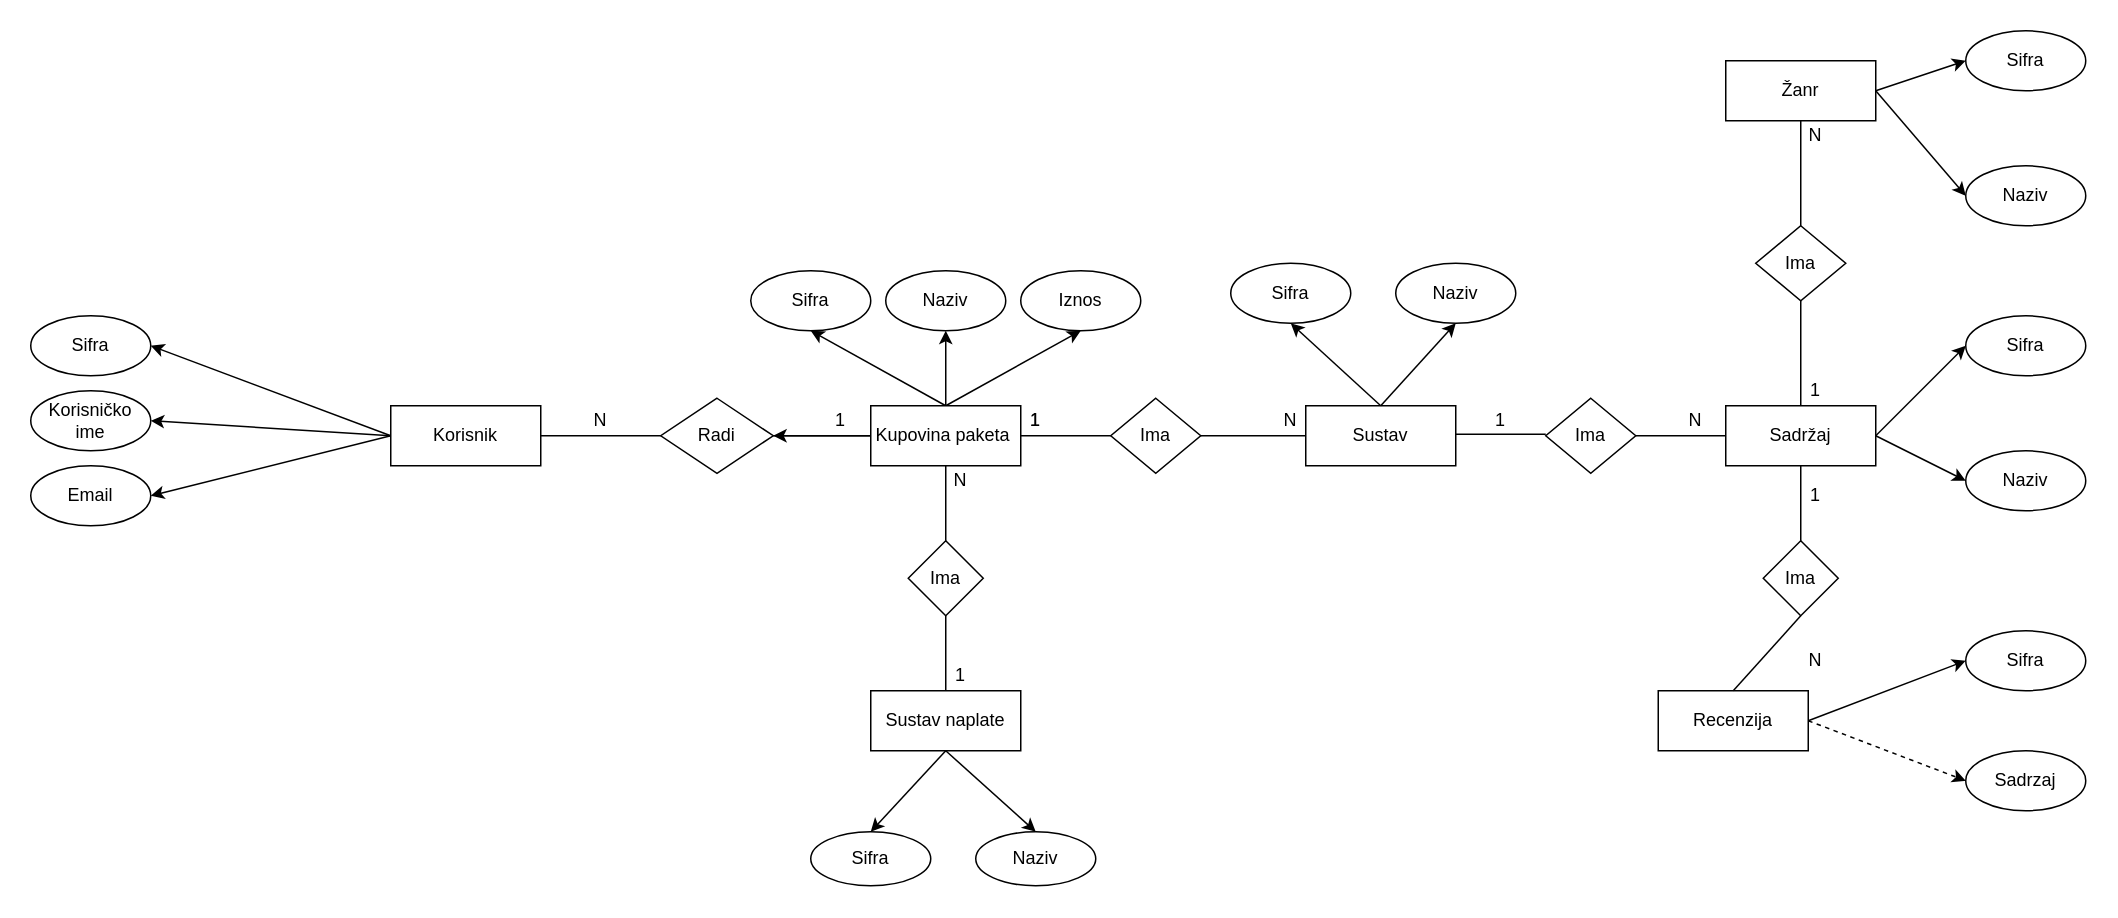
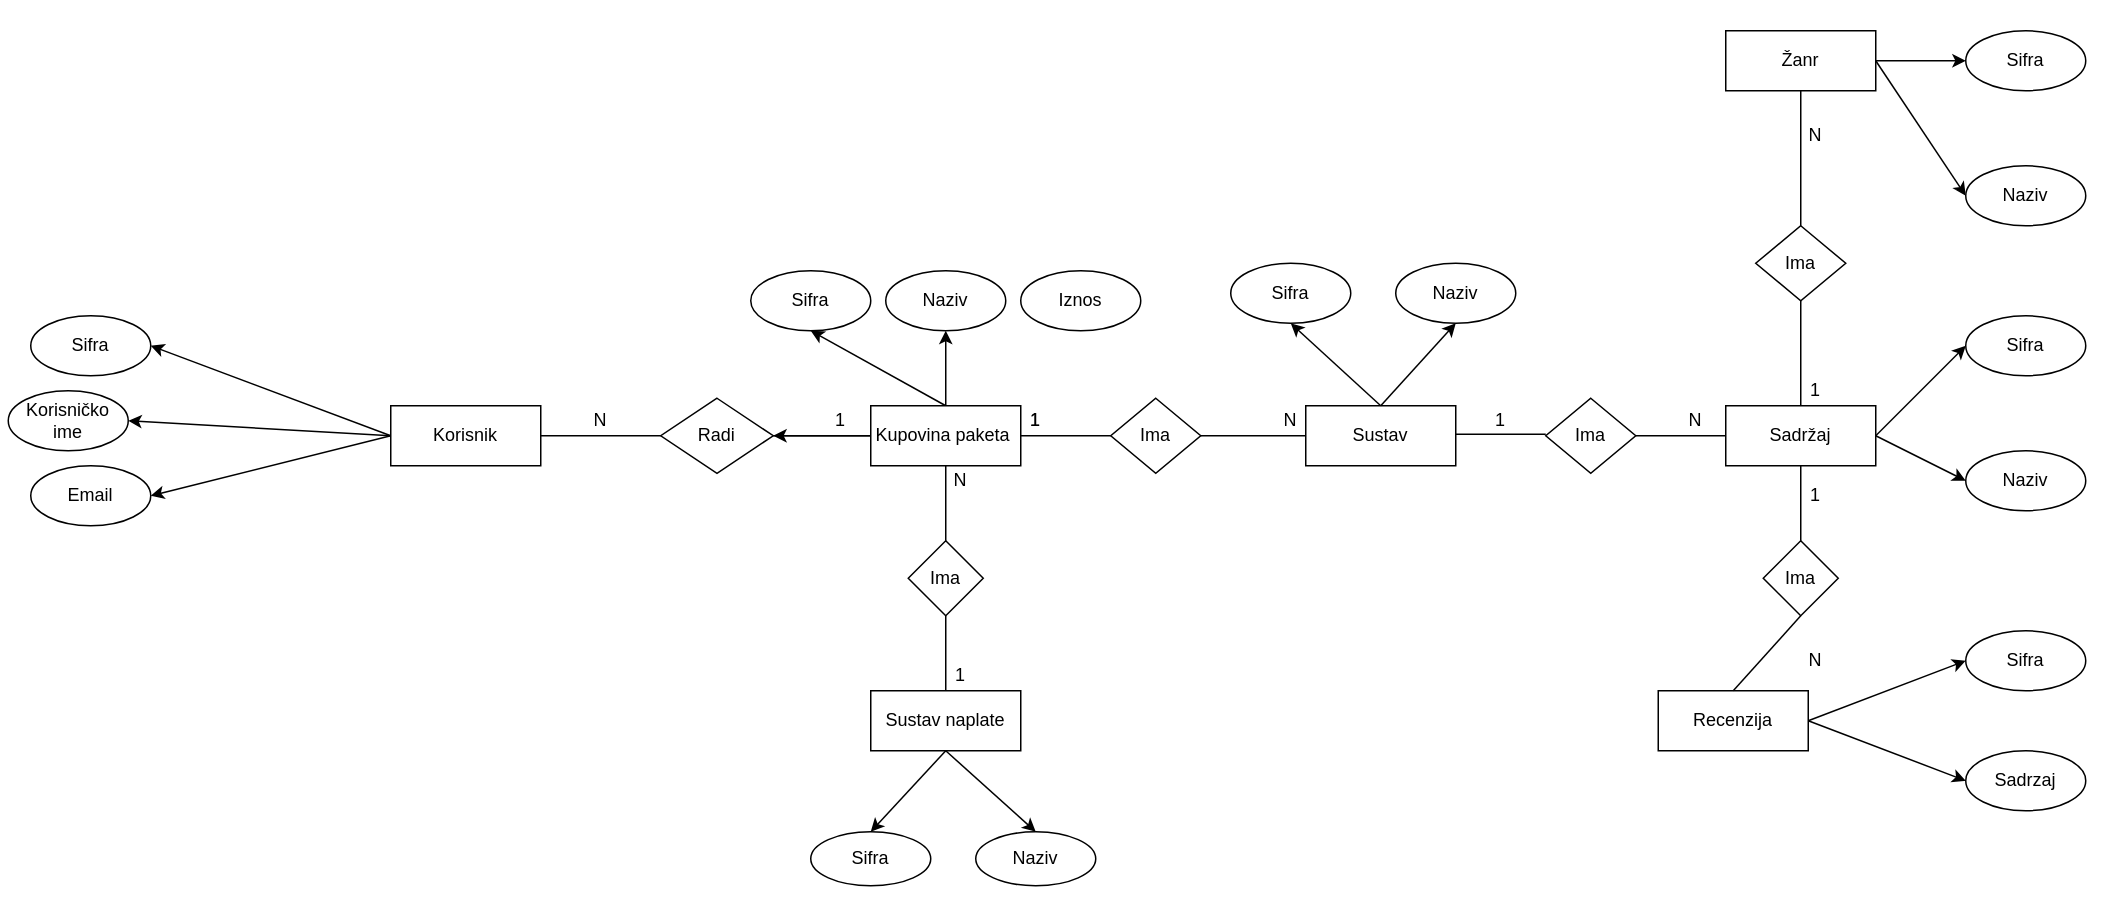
(1801, 91) -> (1801, 61)
(1009, 371) -> none
(91, 421) -> (68, 421)
(1882, 749) -> (1882, 749)
